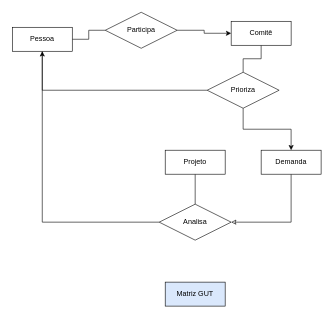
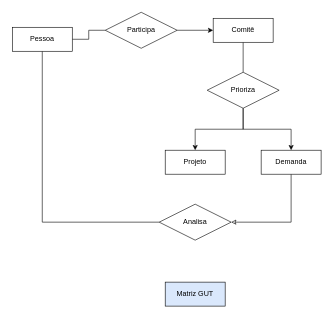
(261, 33) -> (243, 30)
(126, 90) -> (195, 129)
(195, 189) -> none
